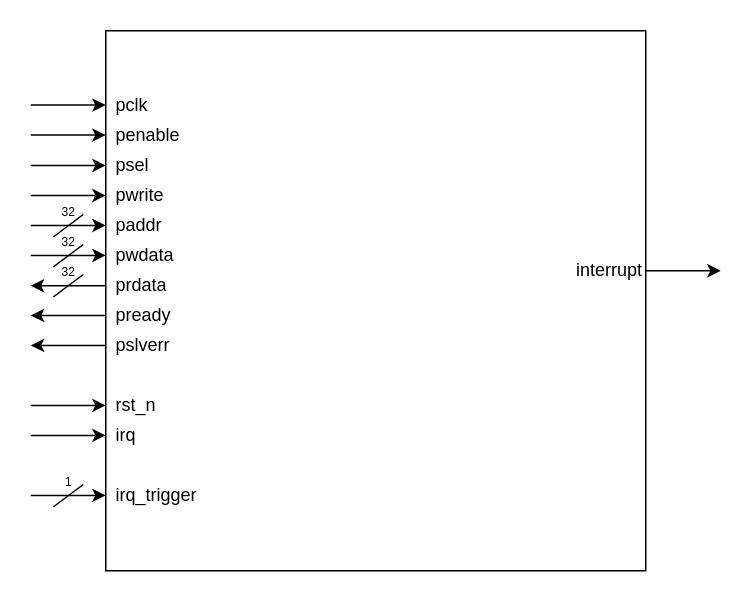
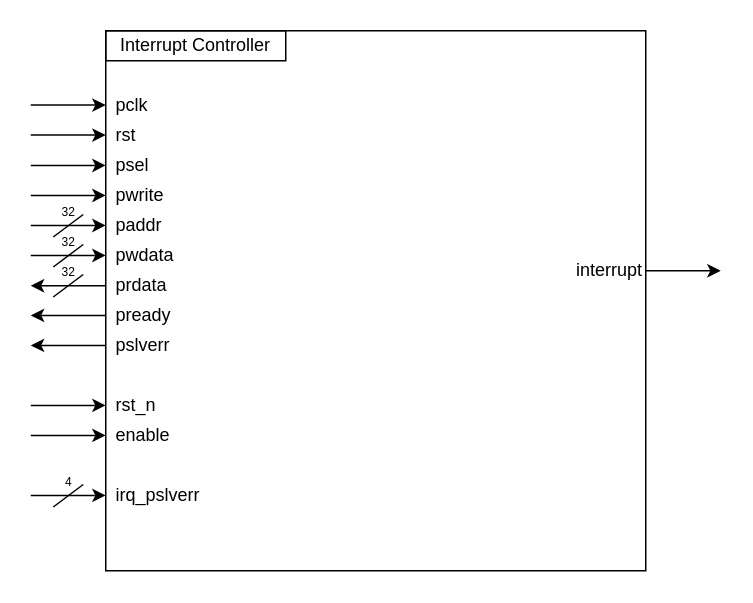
none -> (196, 46)
(149, 136) -> (131, 136)
(129, 436) -> (144, 436)
(69, 481) -> (69, 481)
(167, 496) -> (167, 496)
